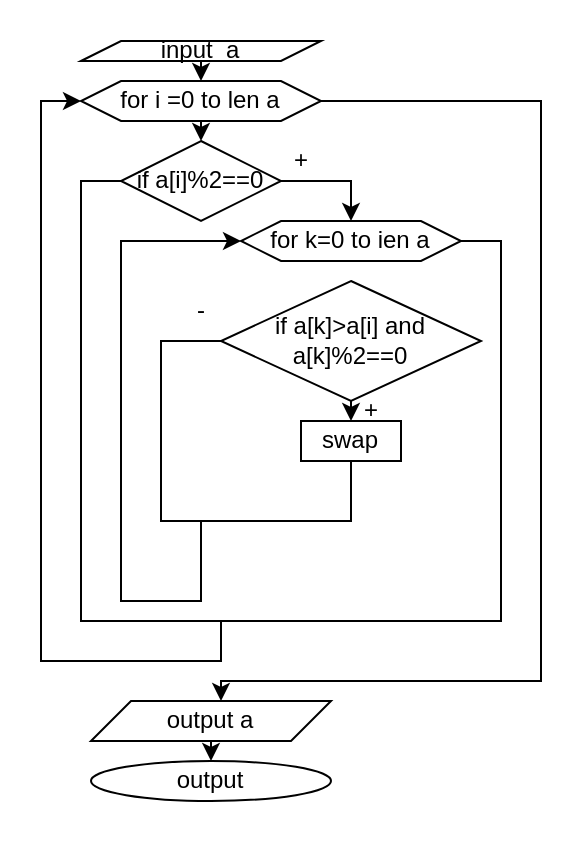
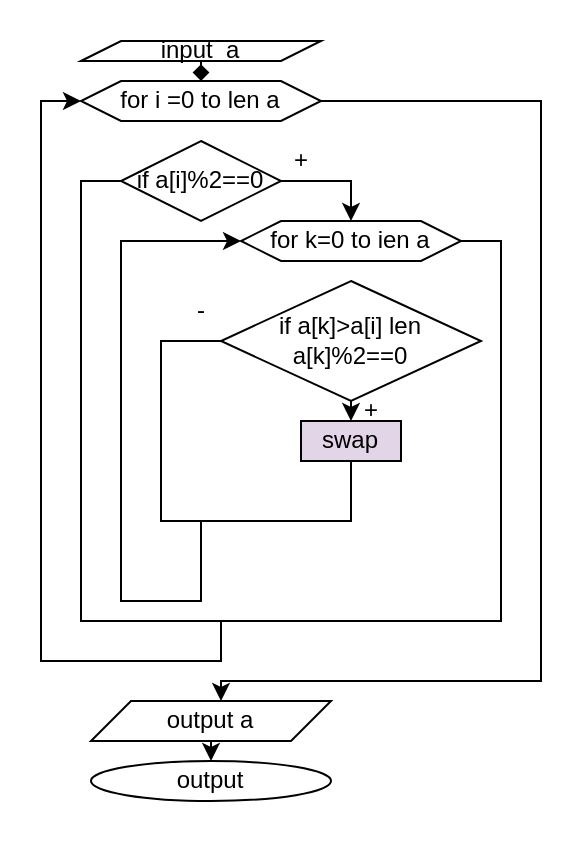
(201, 66) -> (201, 64)
(201, 124) -> none
(351, 341) -> (351, 341)
(351, 441) -> (351, 441)
